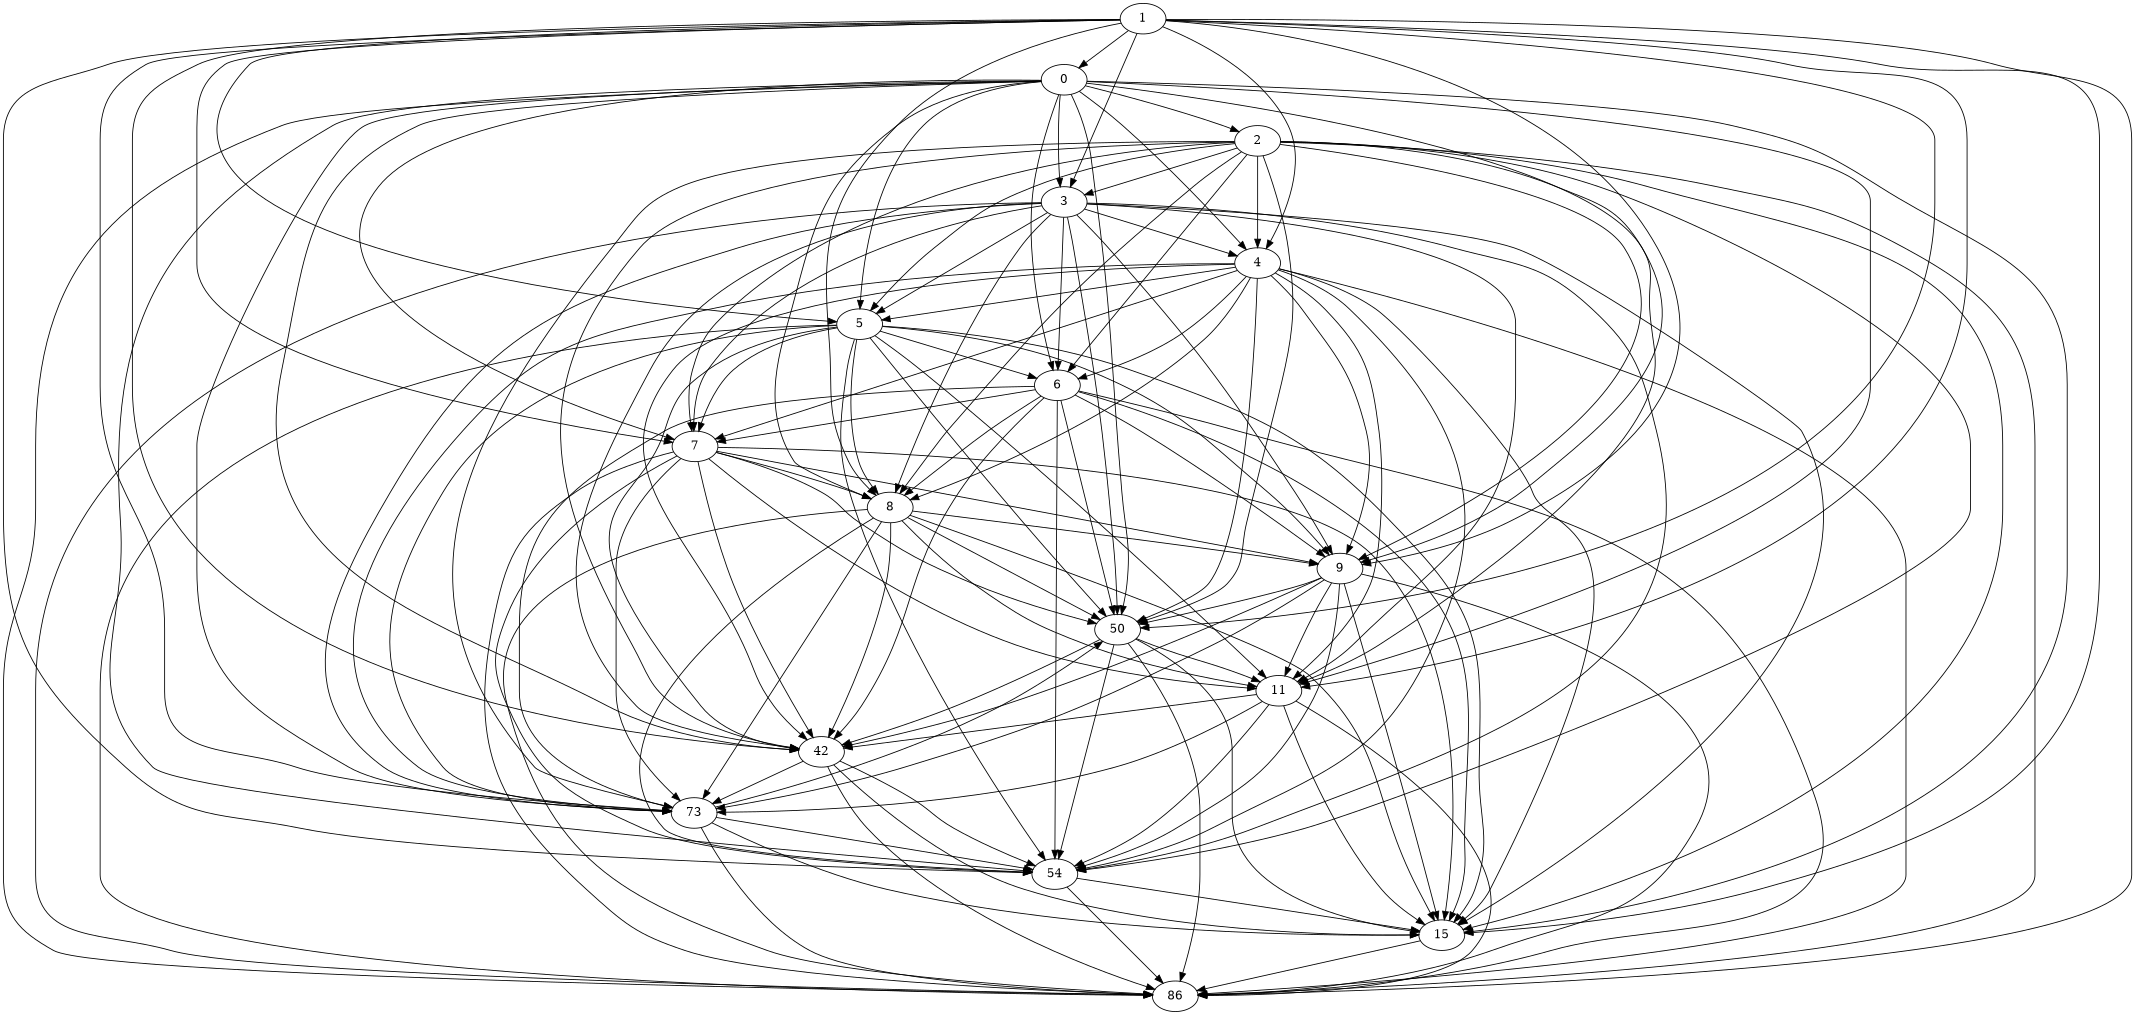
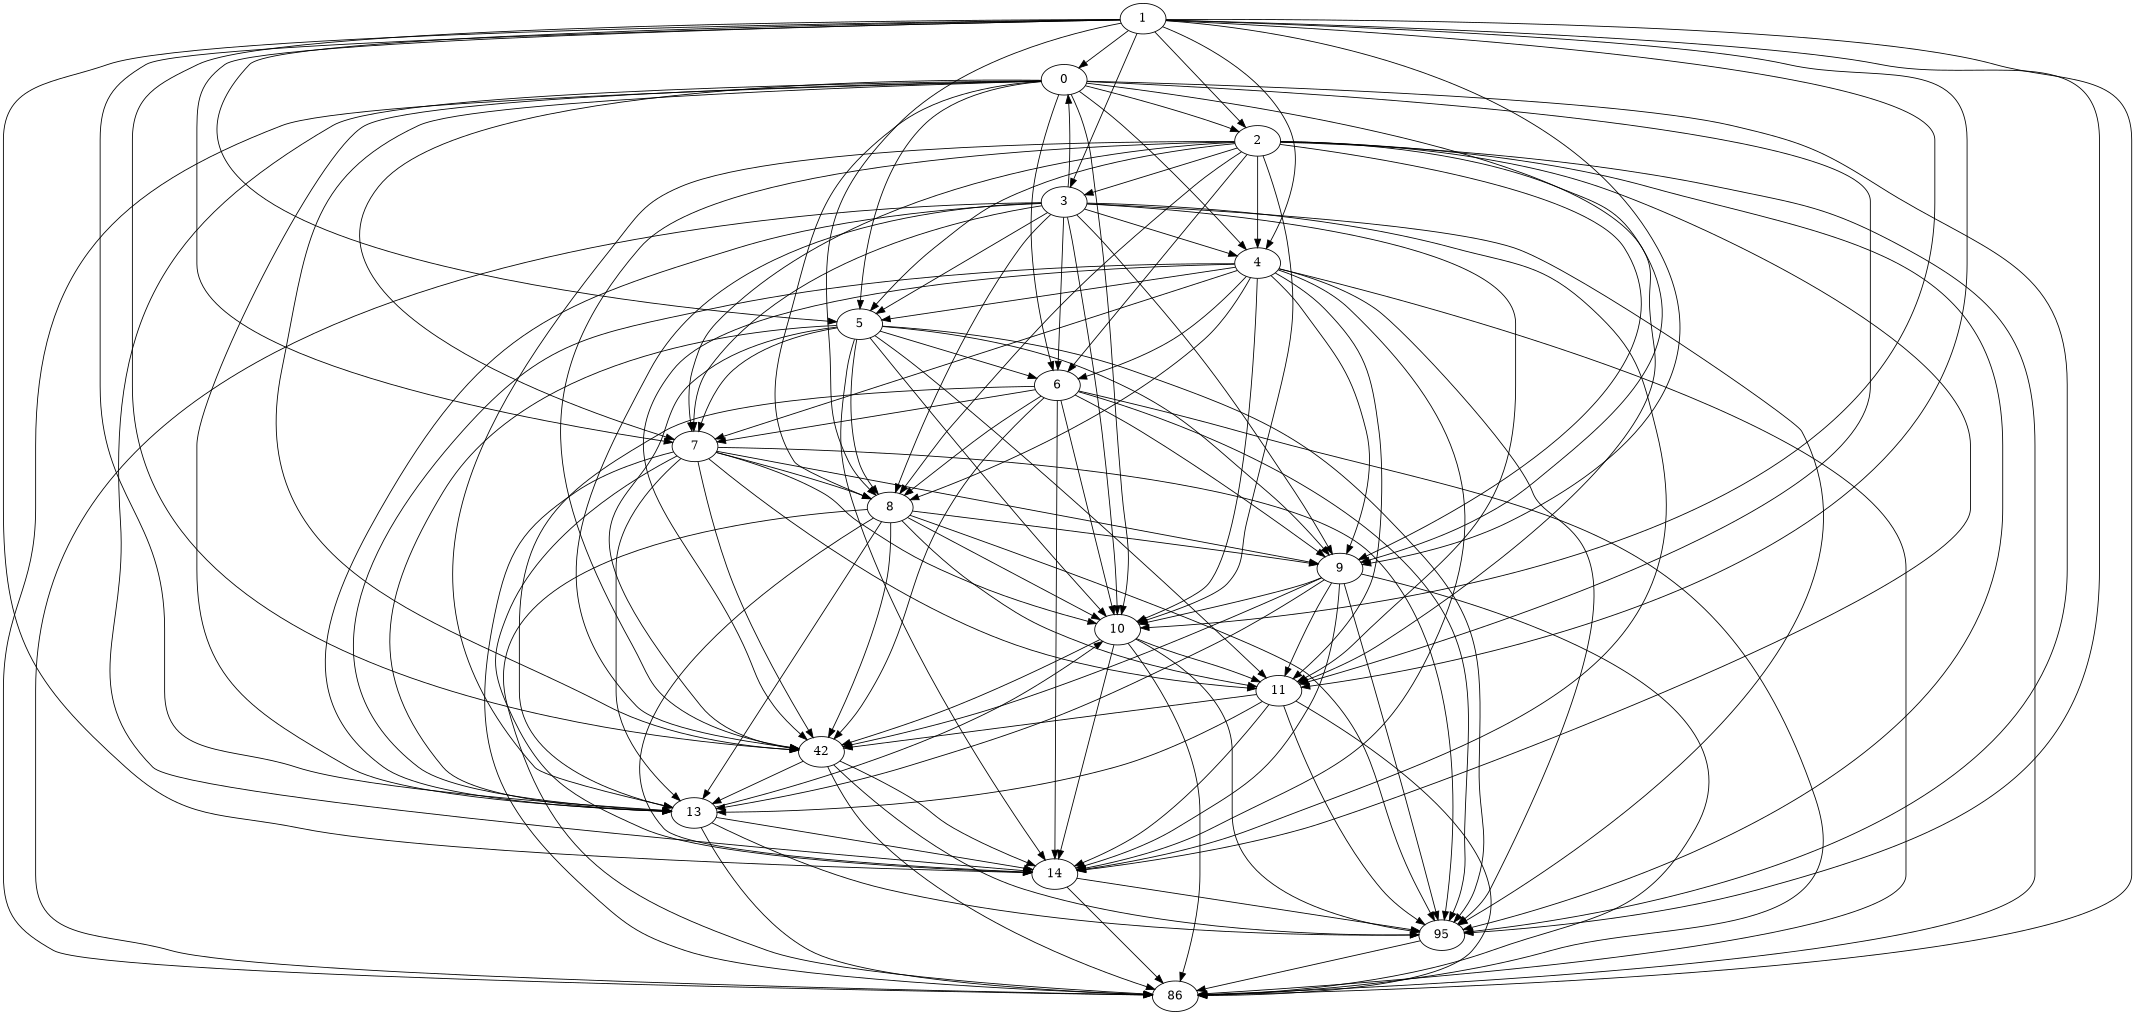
none -> (1197, 77)
(1058, 137) -> (1070, 137)
(1118, 630) -> (1118, 630)
(694, 813) -> (694, 813)
(100, 866) -> none
(1055, 874) -> (1055, 874)
(1442, 935) -> (1442, 935)
